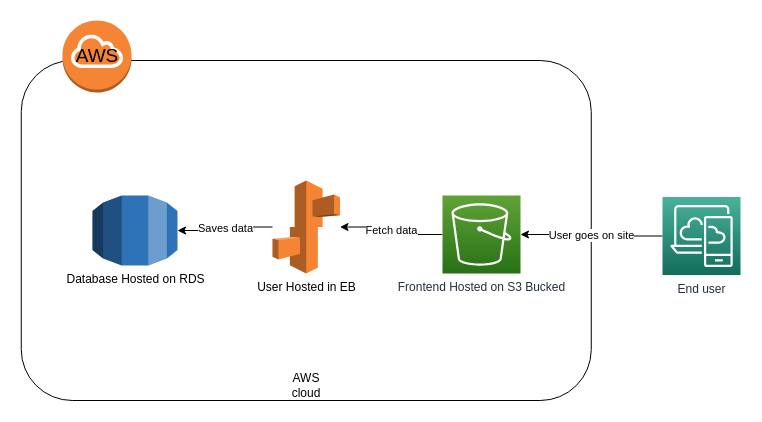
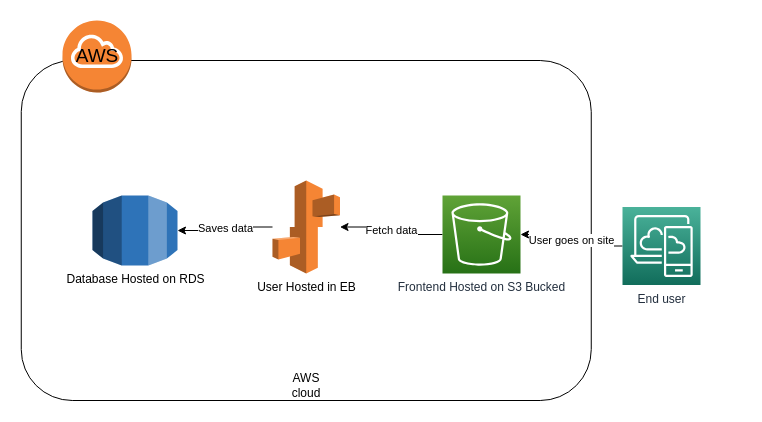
(702, 236) -> (662, 246)
